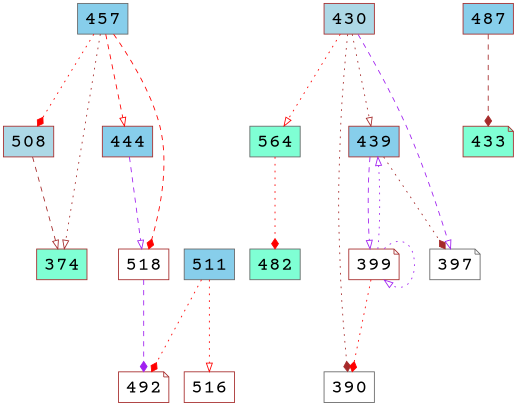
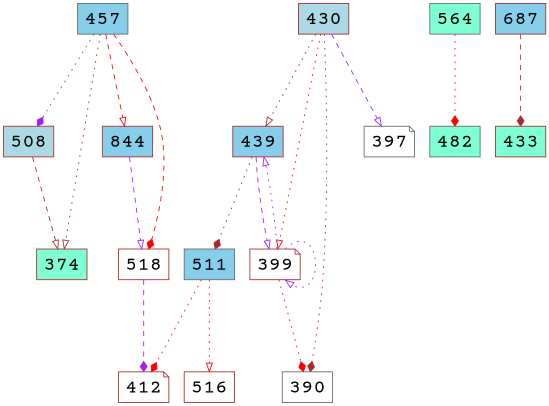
(488, 19) -> (521, 19)
(68, 76) -> (68, 76)
(314, 76) -> (300, 137)
(127, 142) -> (127, 142)
(488, 142) -> (521, 142)
(412, 199) -> (236, 198)
(144, 387) -> (144, 387)
